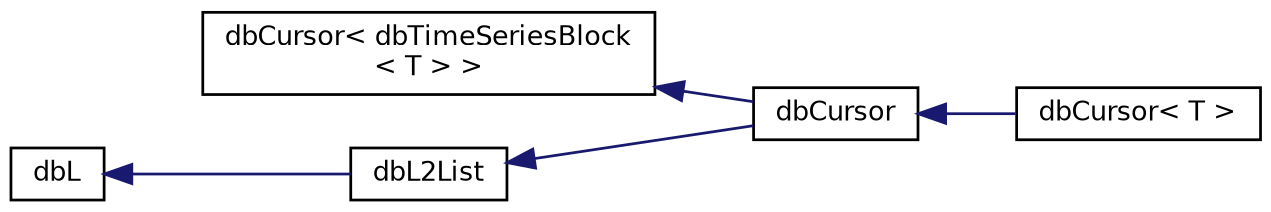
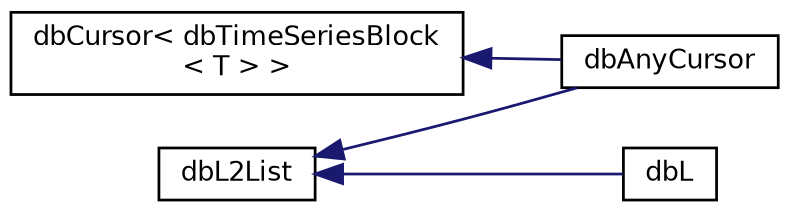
(836, 114) -> (670, 62)
(1139, 114) -> none
(241, 174) -> (483, 174)
